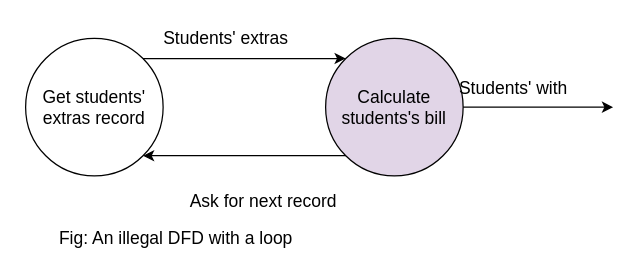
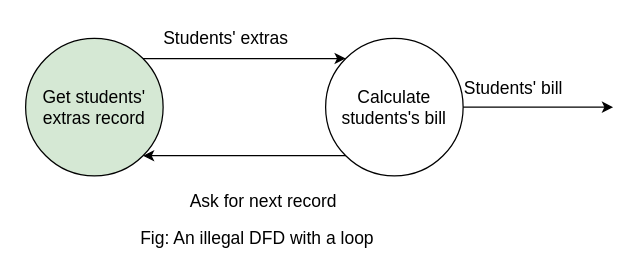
(514, 88) -> (514, 88)
(94, 107) -> (94, 107)
(394, 107) -> (394, 107)
(176, 238) -> (257, 238)
